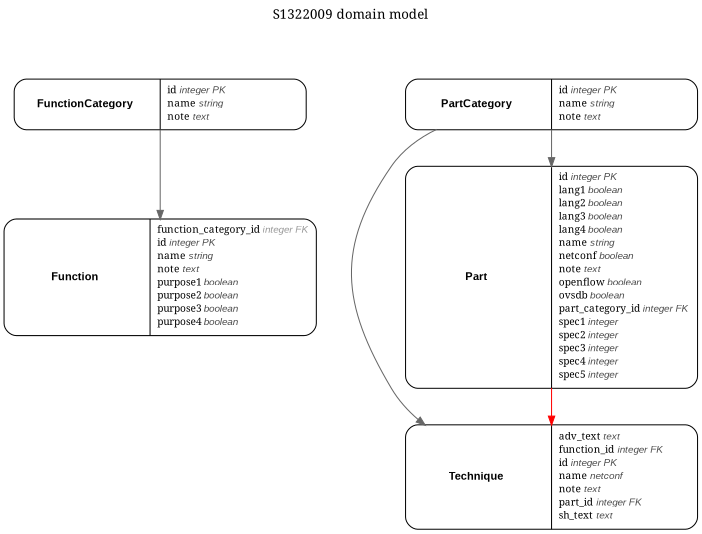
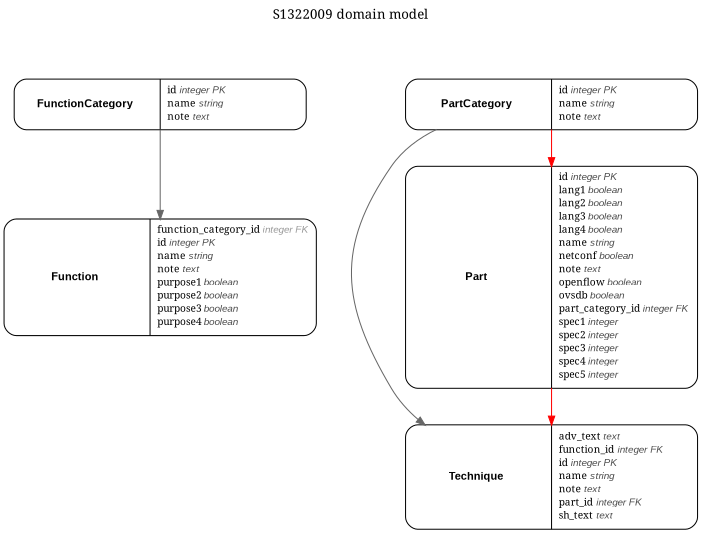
(552, 144) -> (552, 144)
(607, 476) -> (603, 476)
